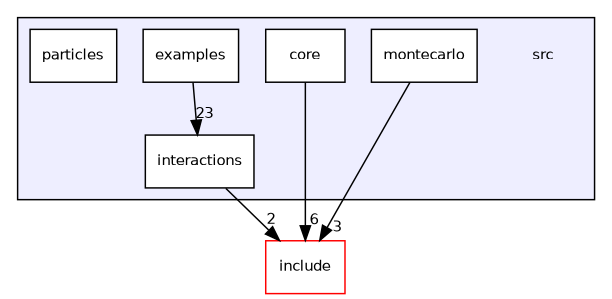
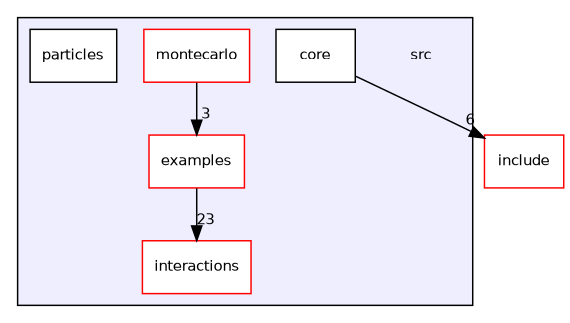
(191, 56) -> (197, 161)
(424, 56) -> (197, 56)
(368, 155) -> (197, 101)
(200, 161) -> (197, 267)
(247, 209) -> none
